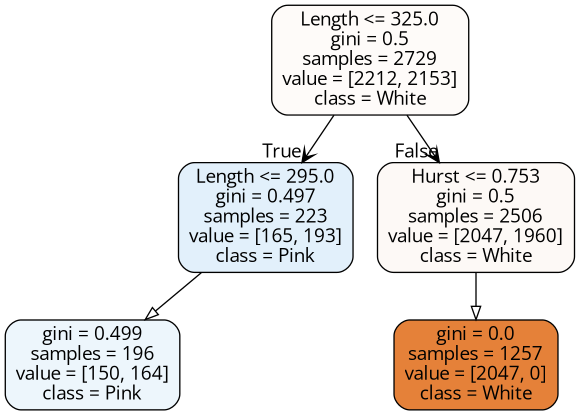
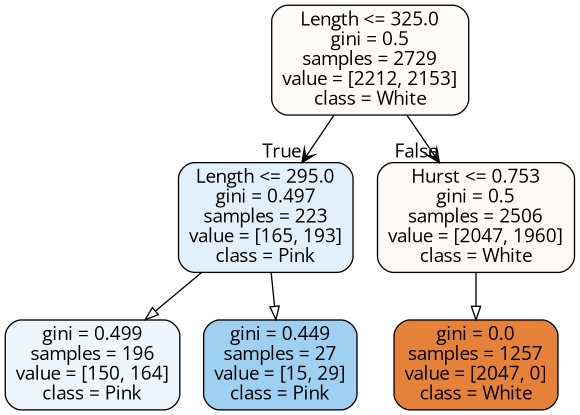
none -> (280, 365)
